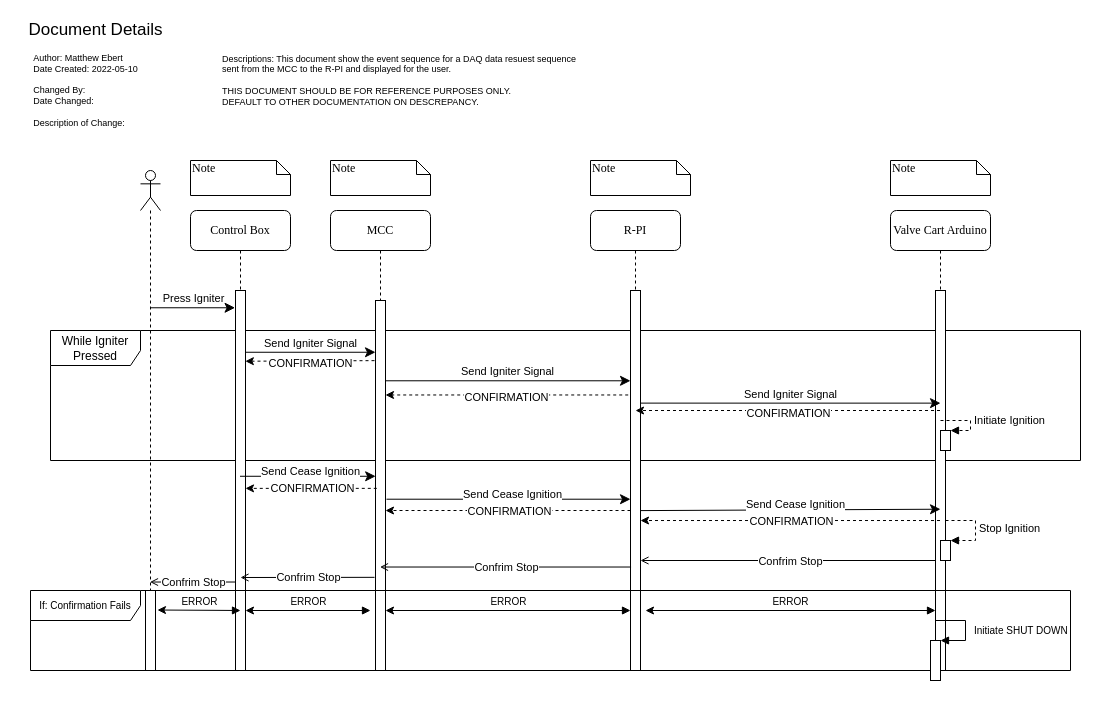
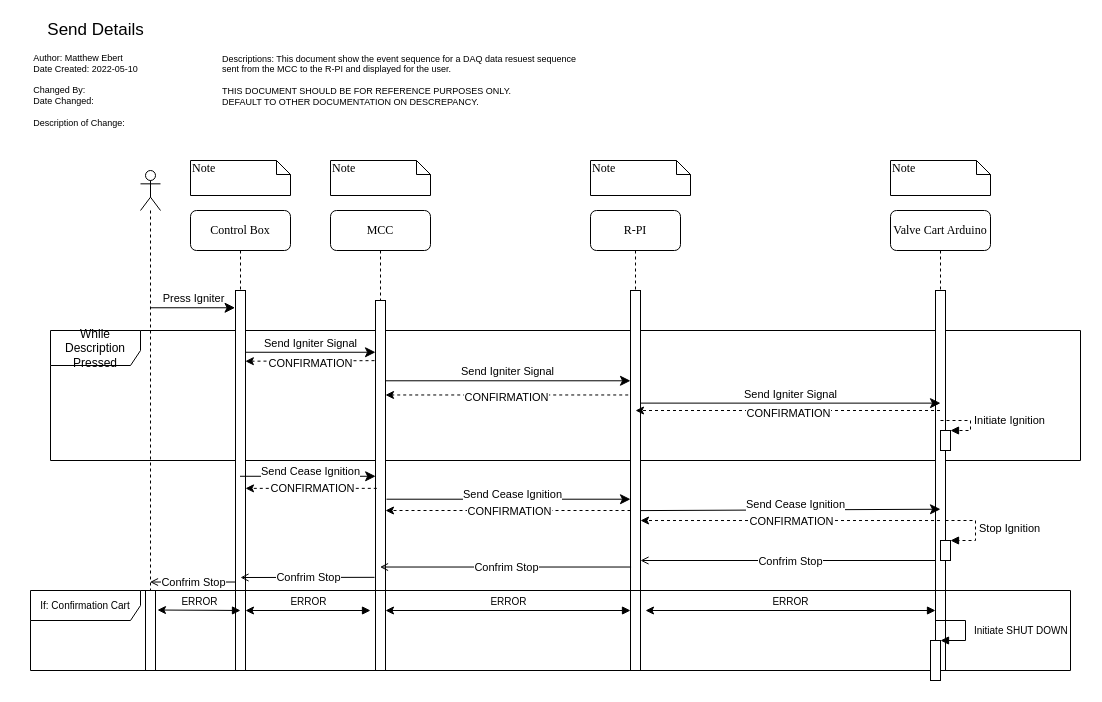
(96, 31) -> (96, 31)
(96, 349) -> (96, 349)
(86, 606) -> (86, 606)
